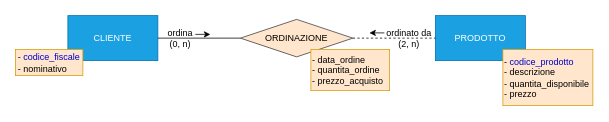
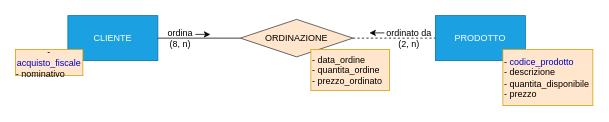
(180, 38) -> (180, 38)
(49, 63) -> (49, 63)
(351, 70) -> (351, 70)
